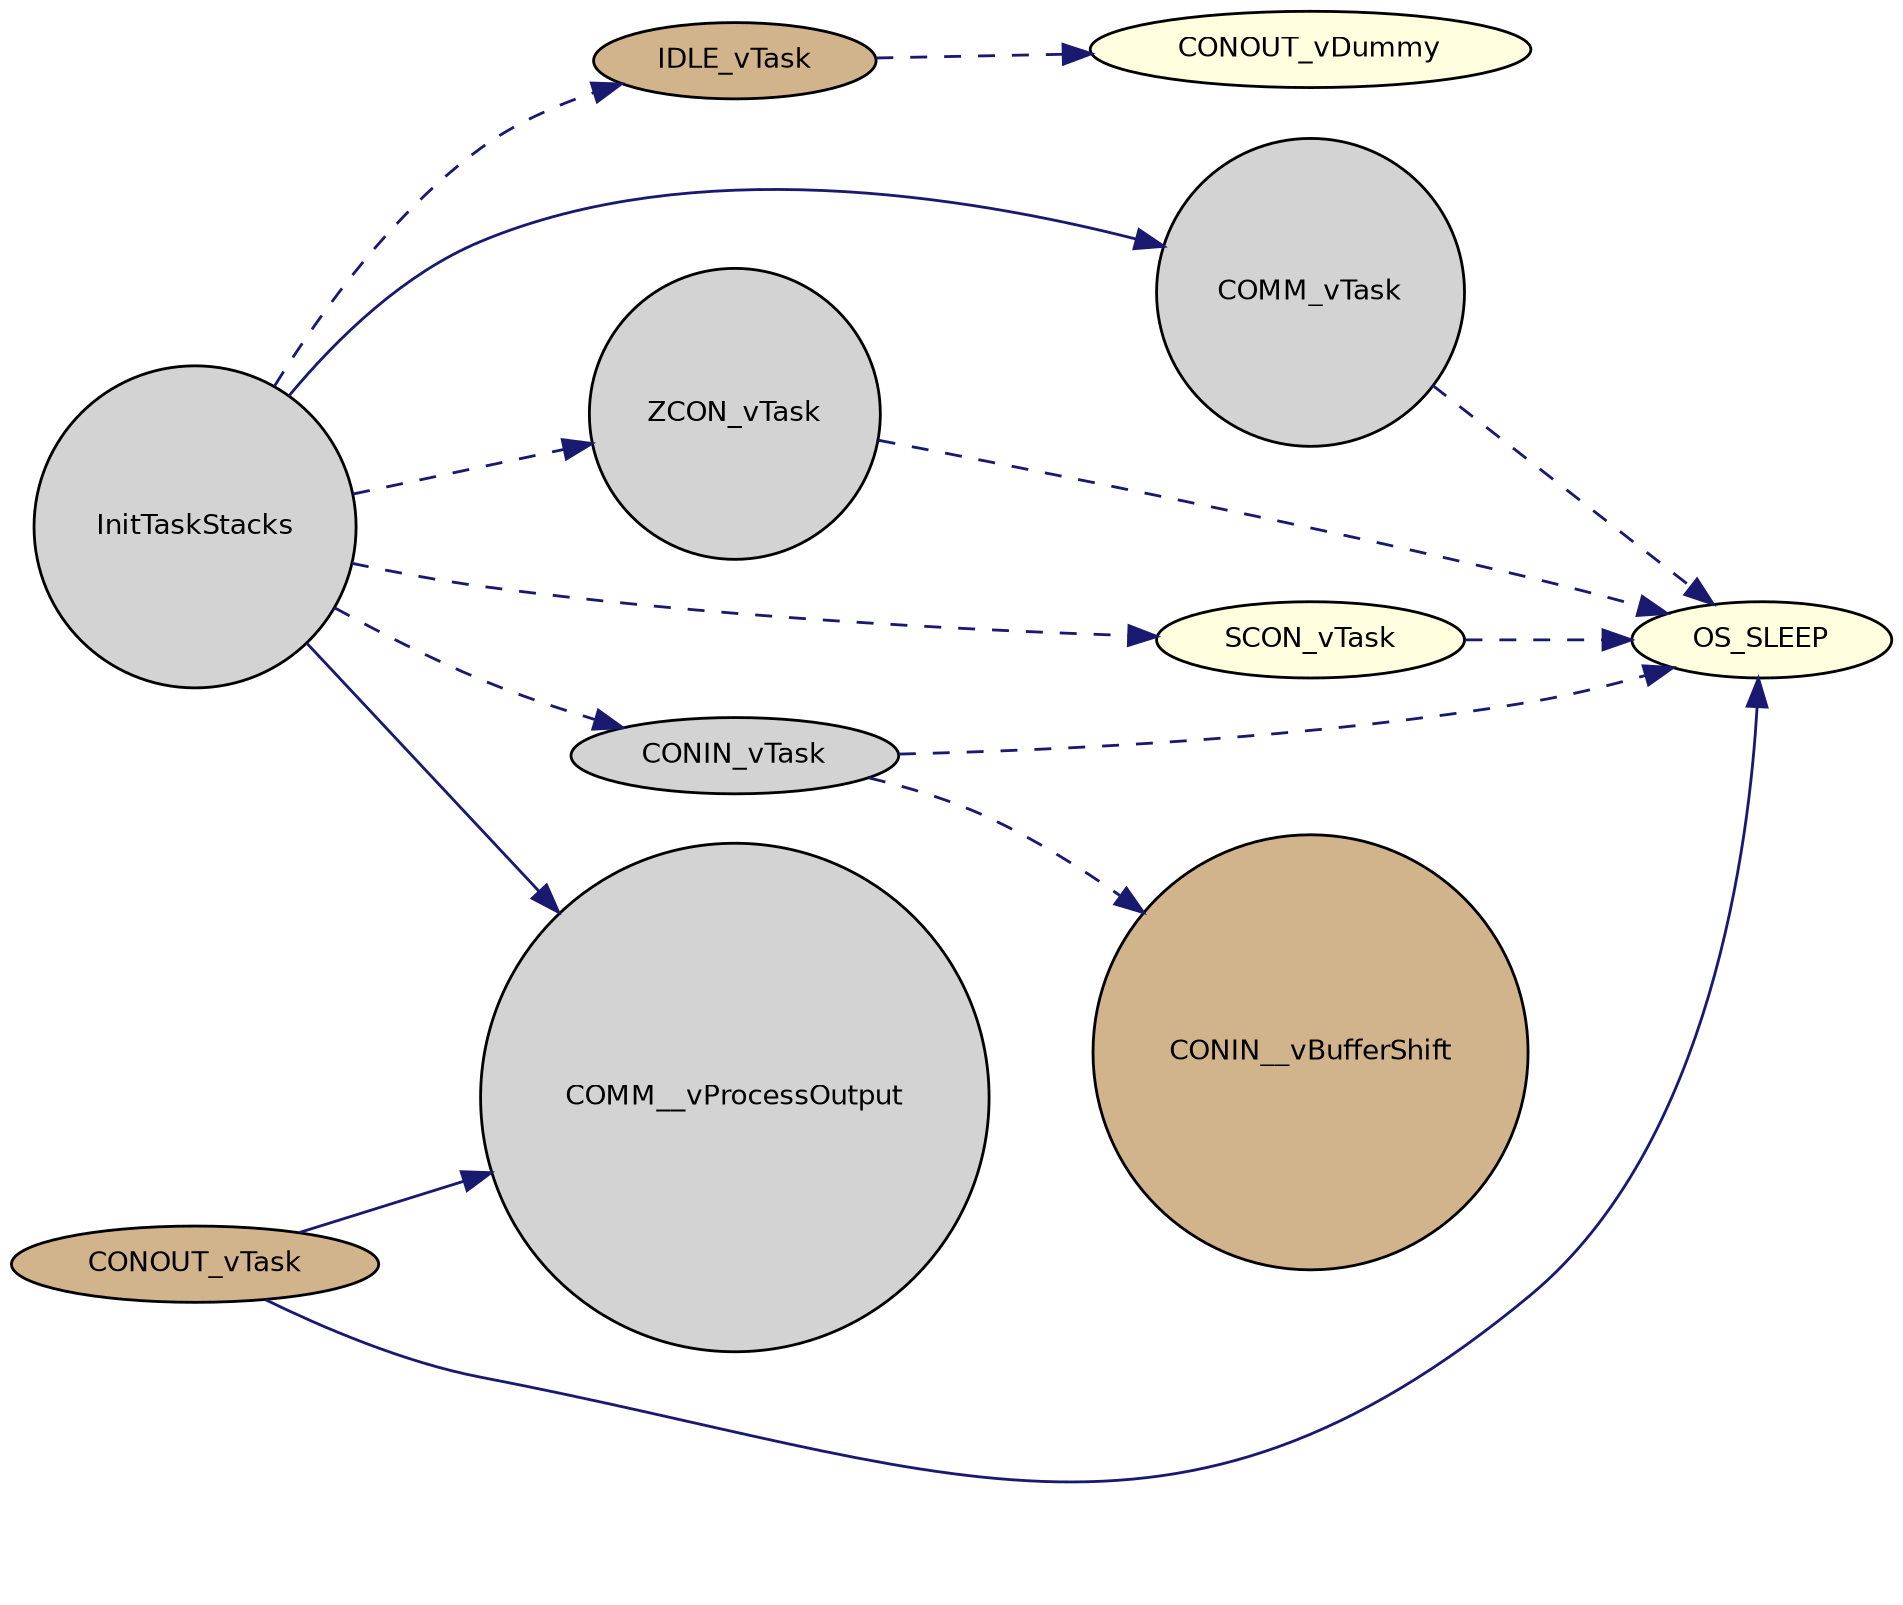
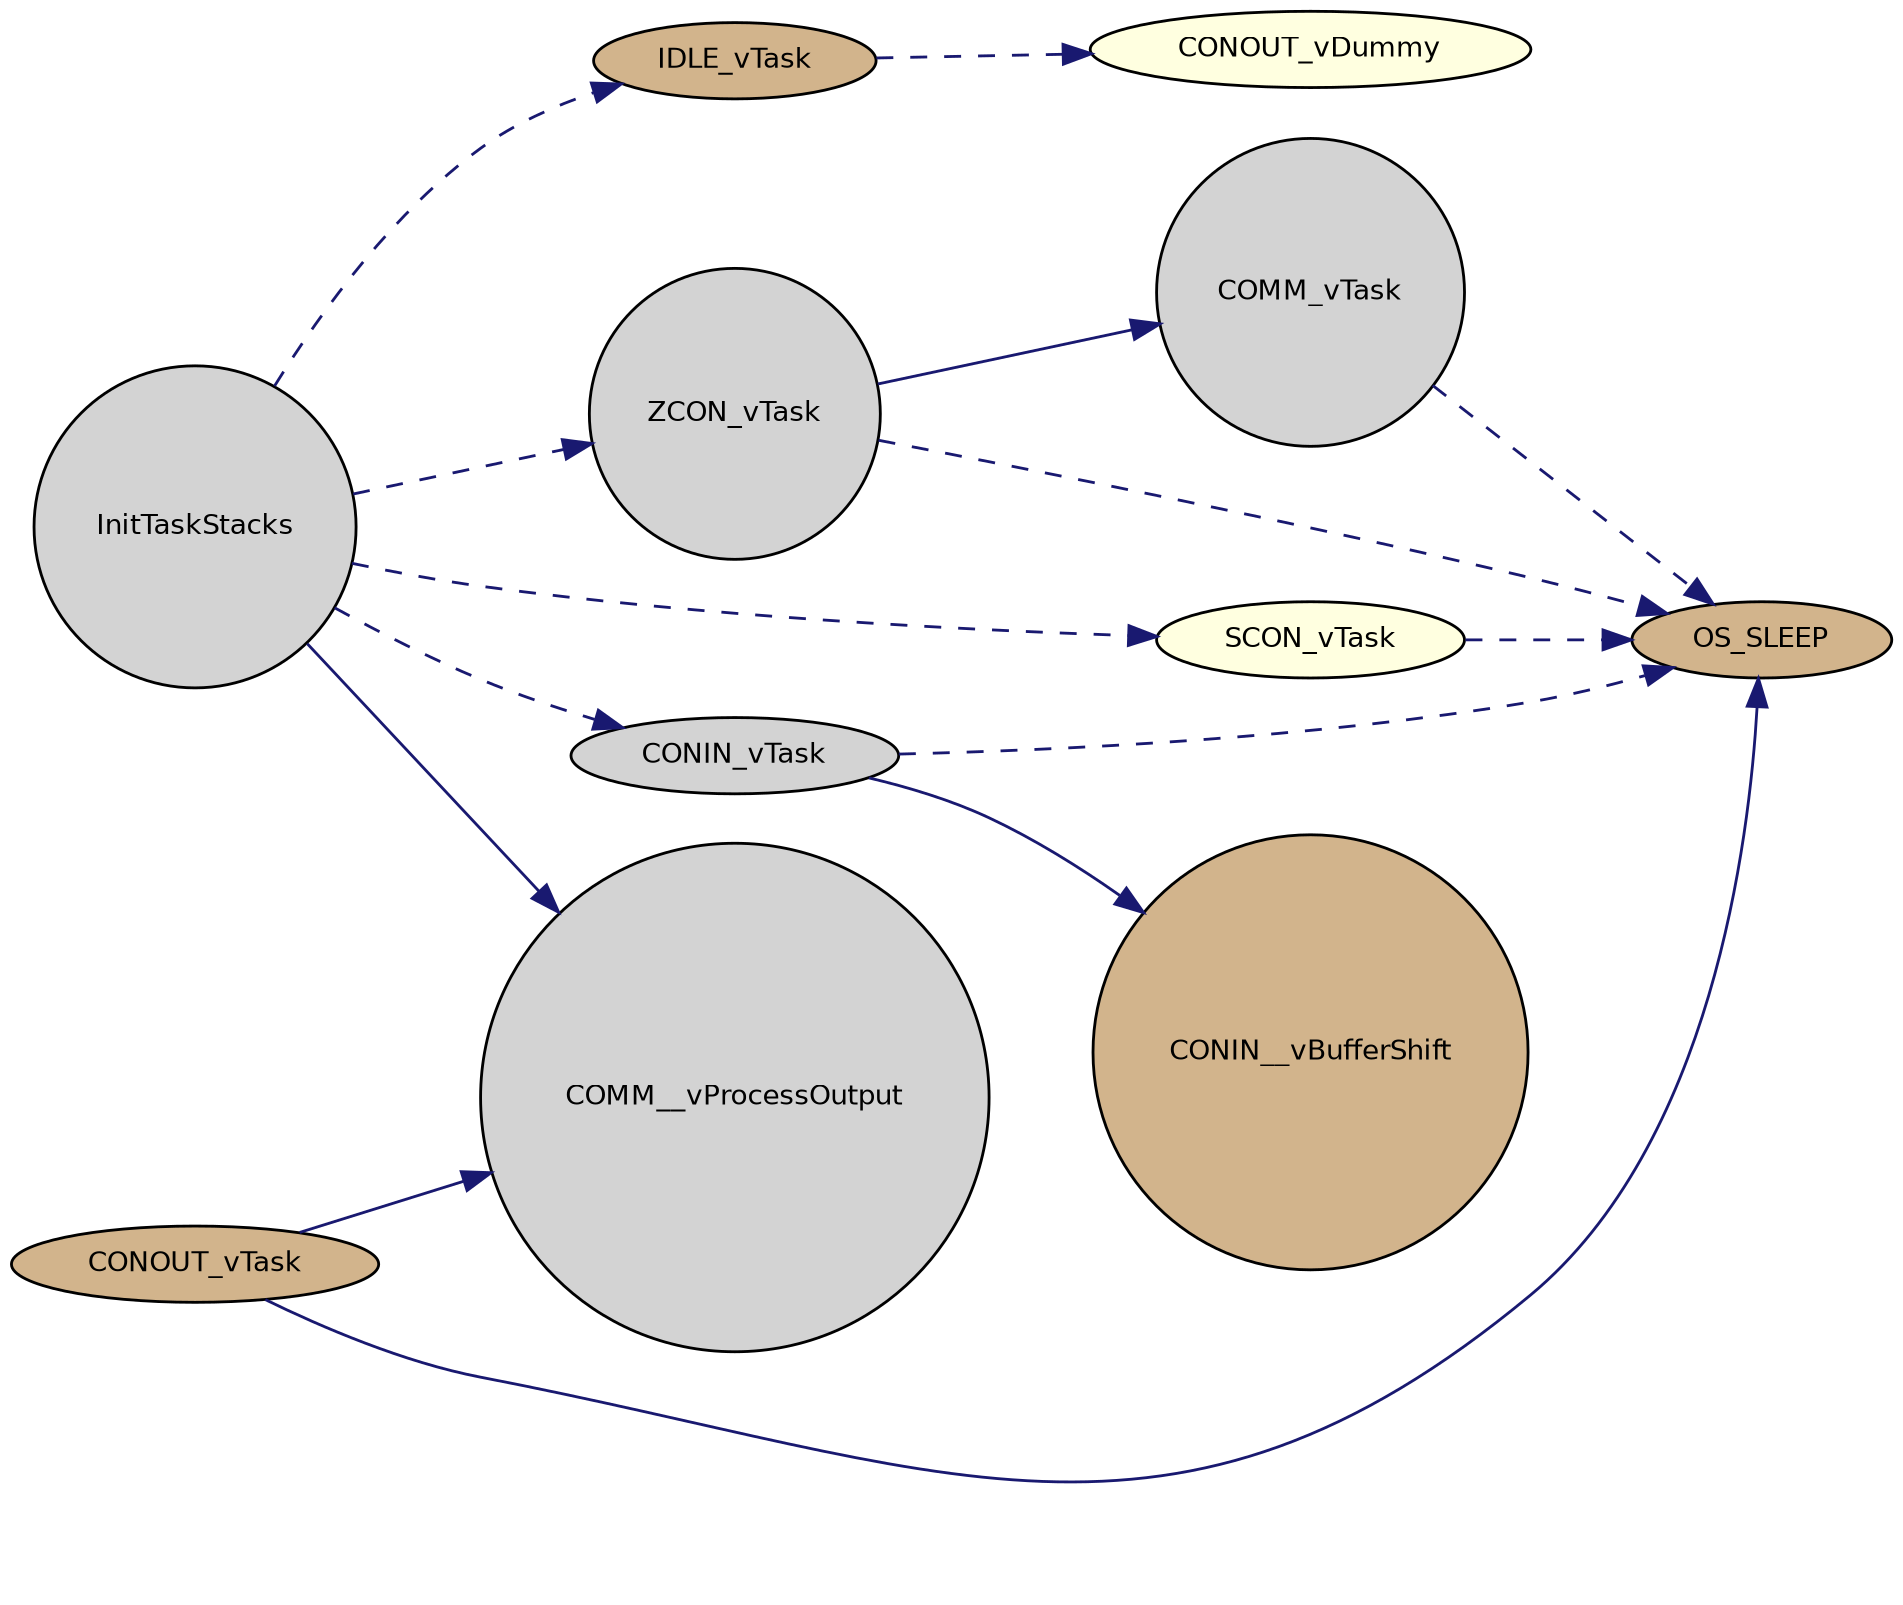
(683, 195) -> (1005, 357)
(1762, 640) -> (1762, 640)
(1000, 823) -> (1000, 823)
